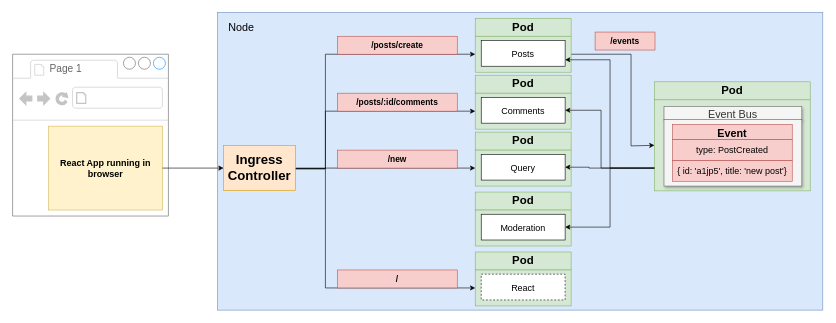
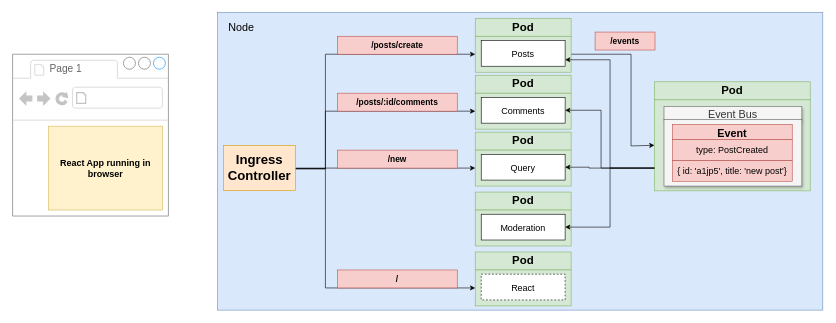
(218, 168) -> none
